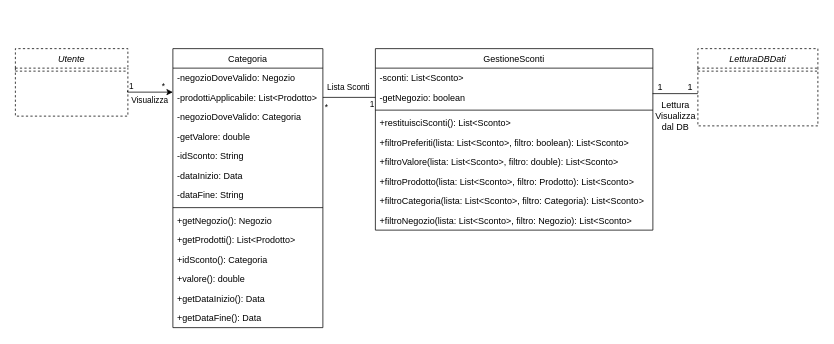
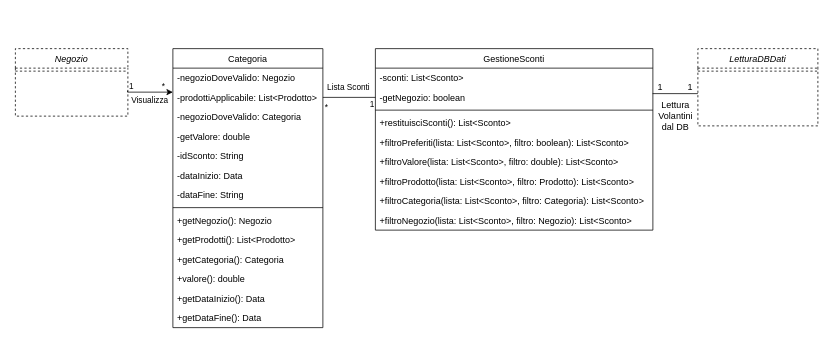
(71, 59) -> (71, 59)
(676, 116) -> (676, 116)
(228, 260) -> (238, 260)
